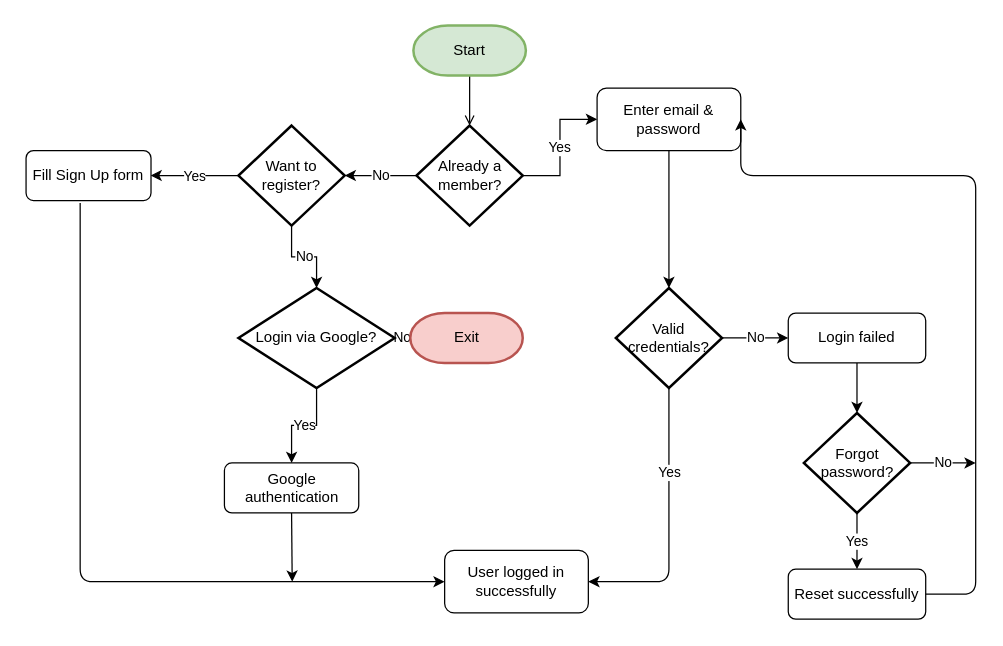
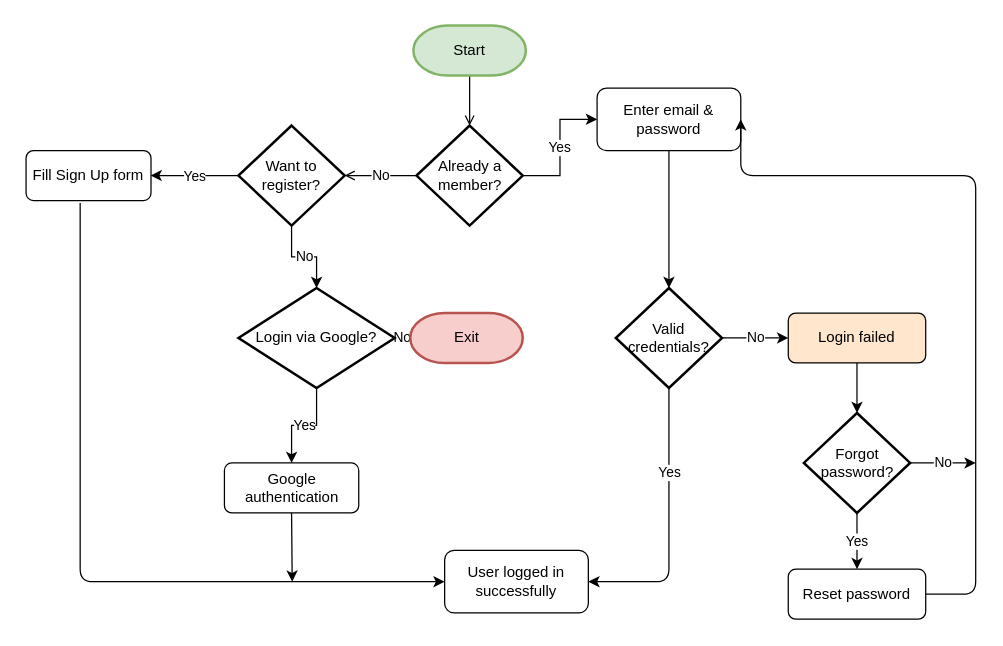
(354, 176) -> (352, 176)
(857, 338) -> (857, 338)
(857, 594) -> (857, 594)
